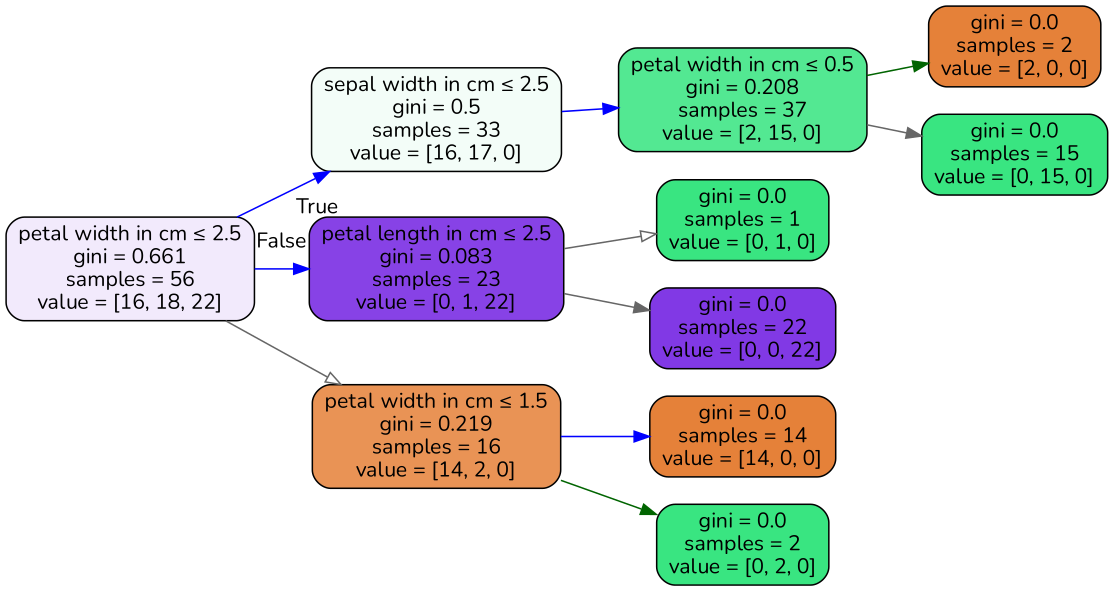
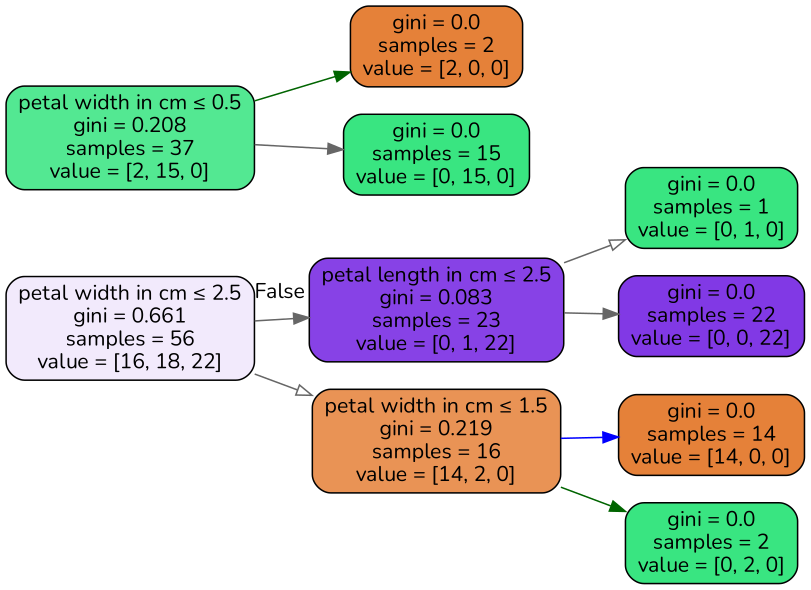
(437, 120) -> none
(274, 269) -> (274, 320)
